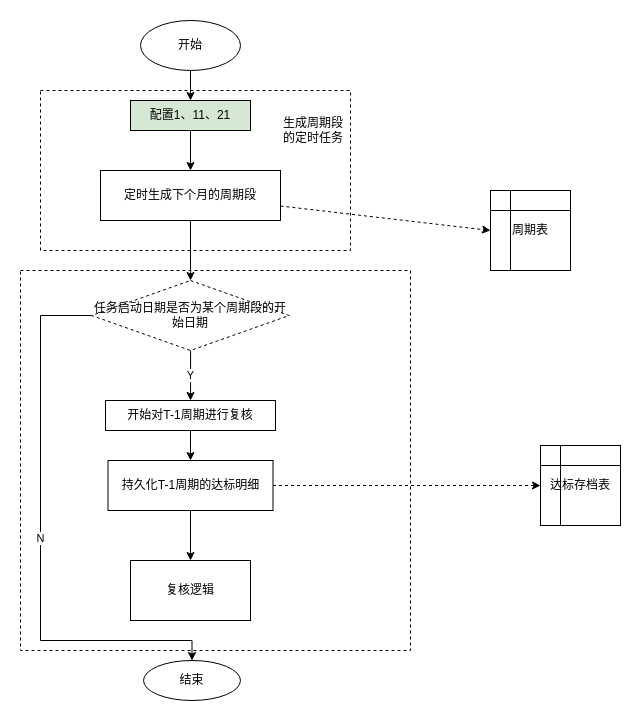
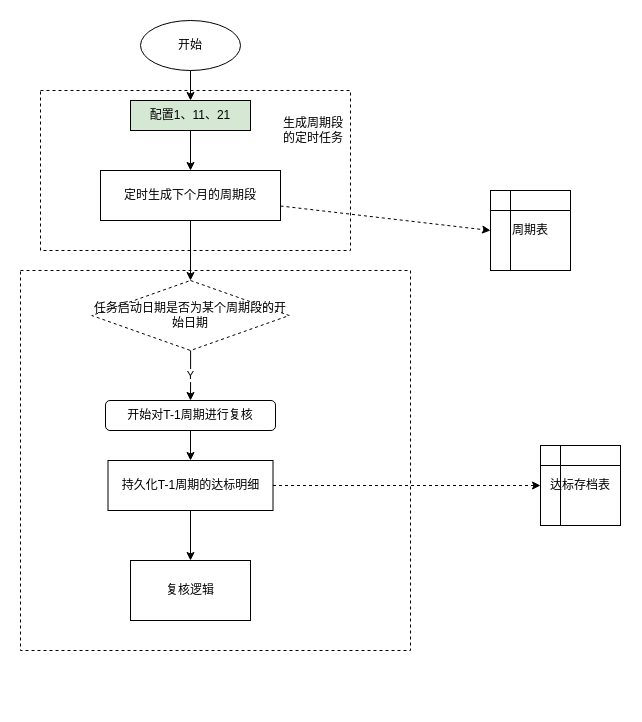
(191, 416) -> (191, 416)
(41, 536) -> none
(192, 681) -> none
